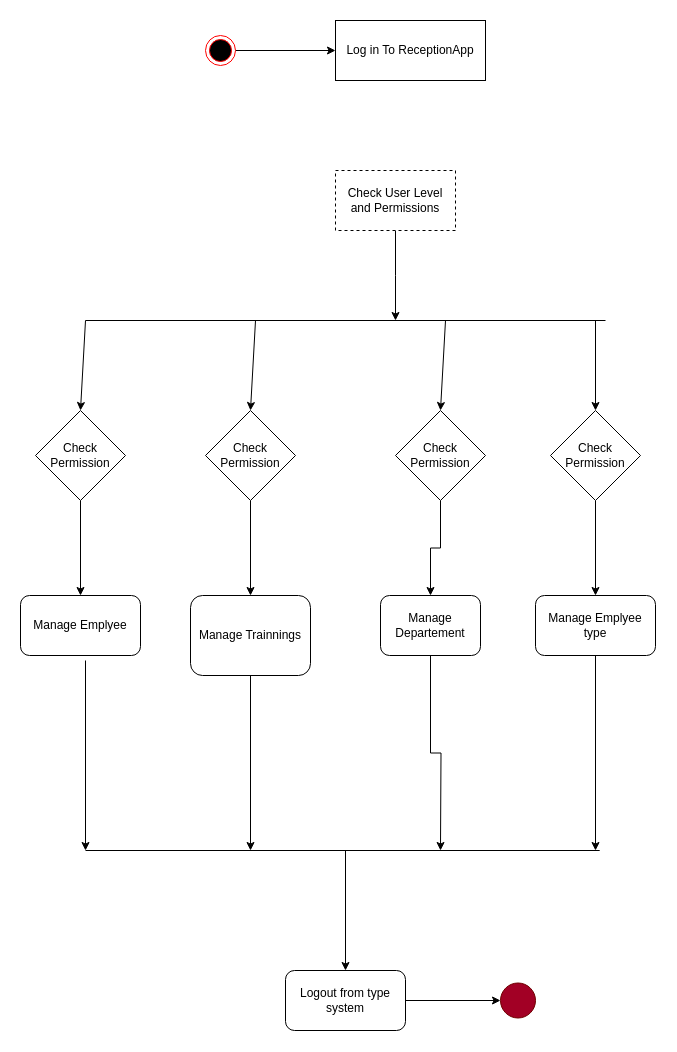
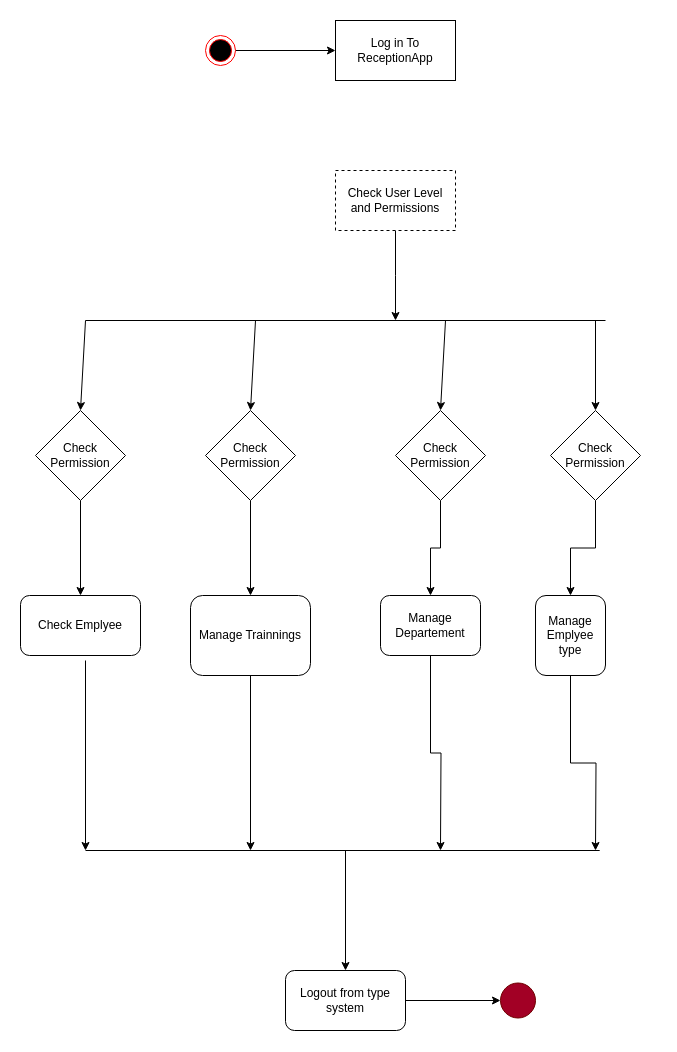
(411, 51) -> (396, 51)
(81, 626) -> (81, 626)
(596, 626) -> (571, 636)
